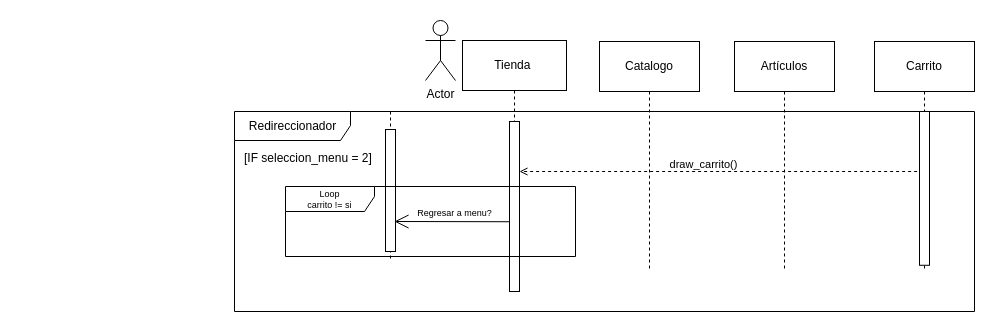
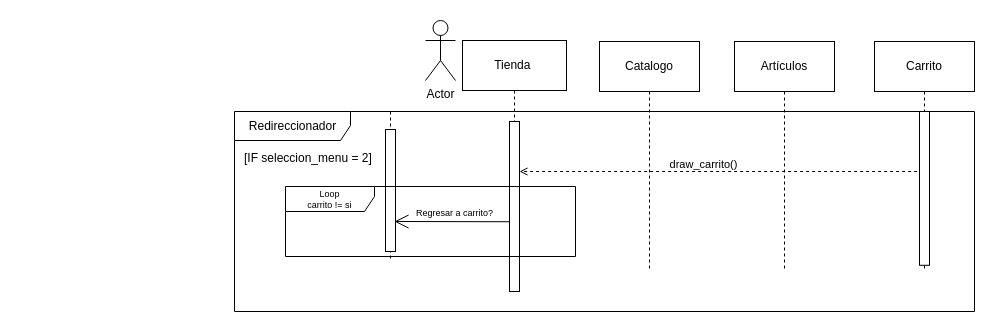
(455, 213) -> (455, 213)
